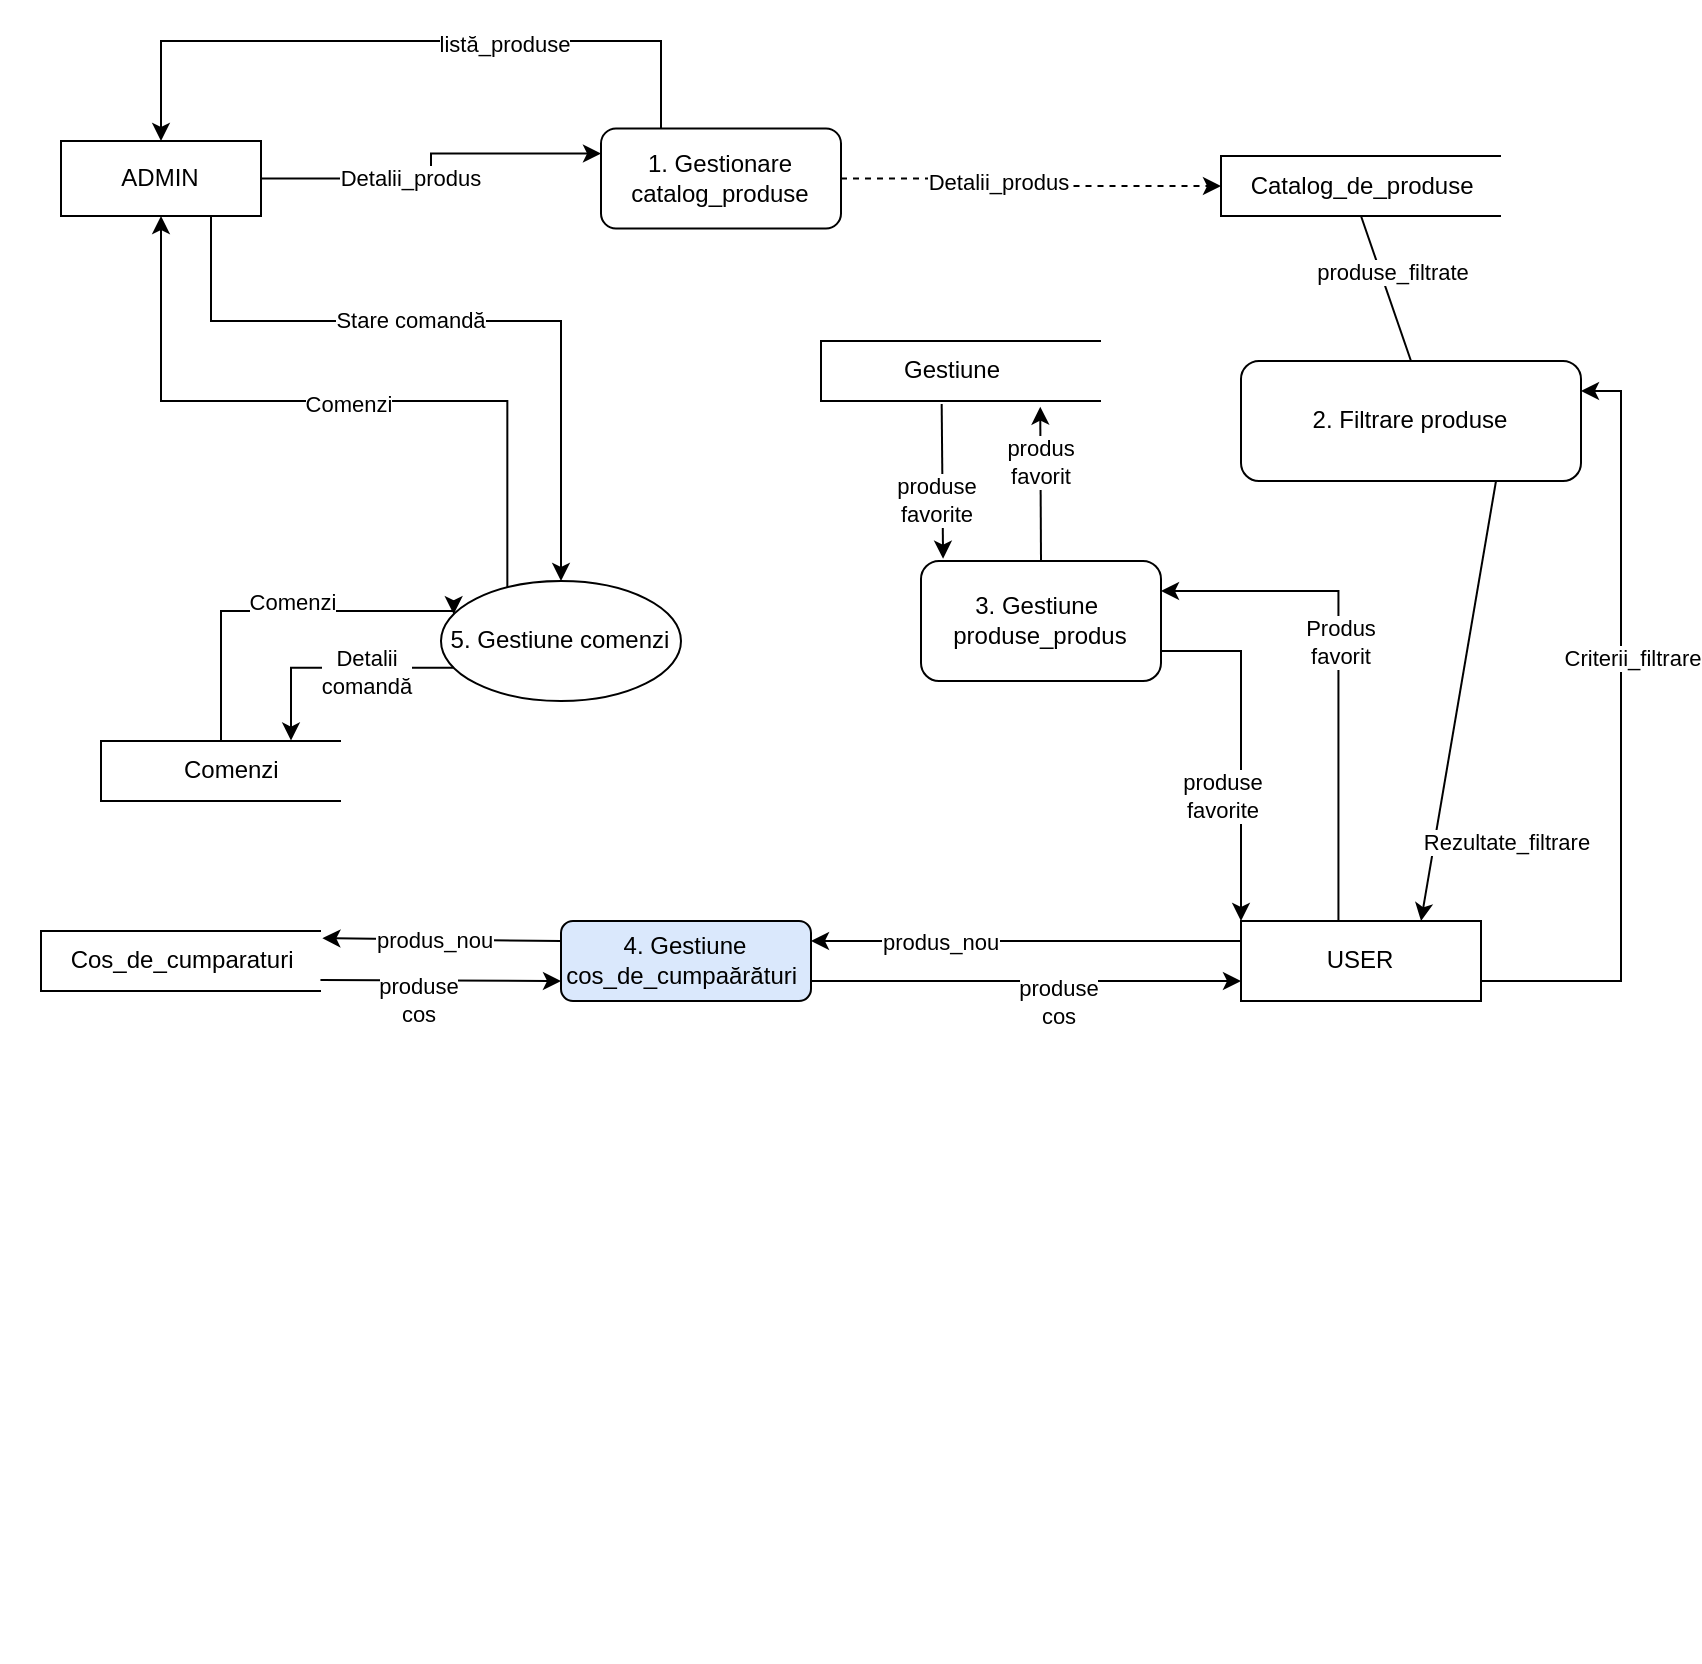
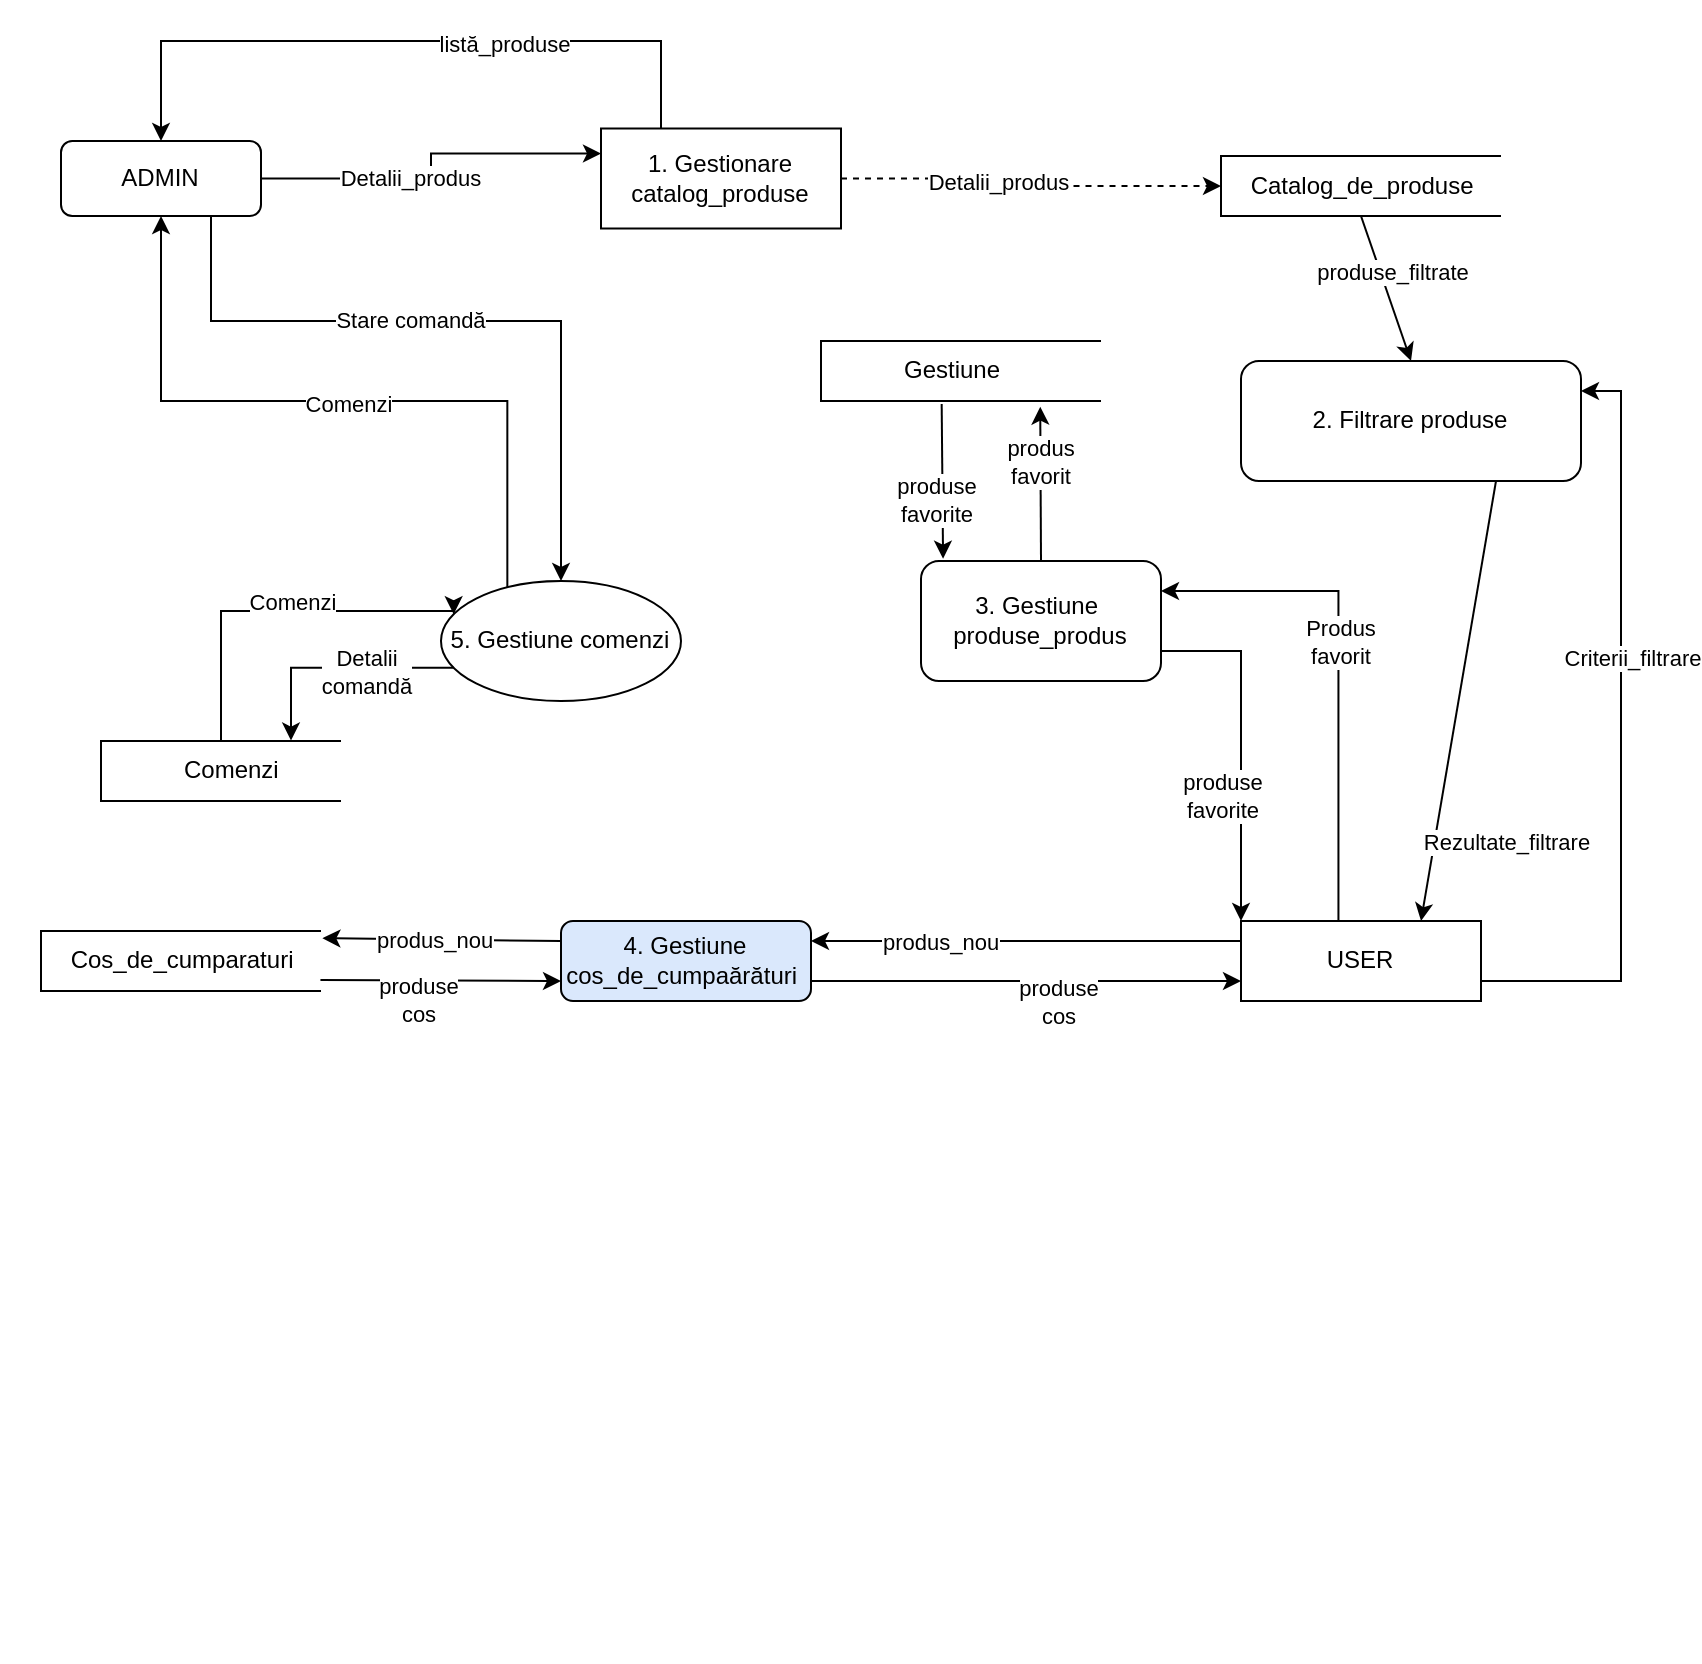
(161, 179) -> (161, 179)
(721, 179) -> (721, 179)
(1408, 352) -> (1406, 347)
